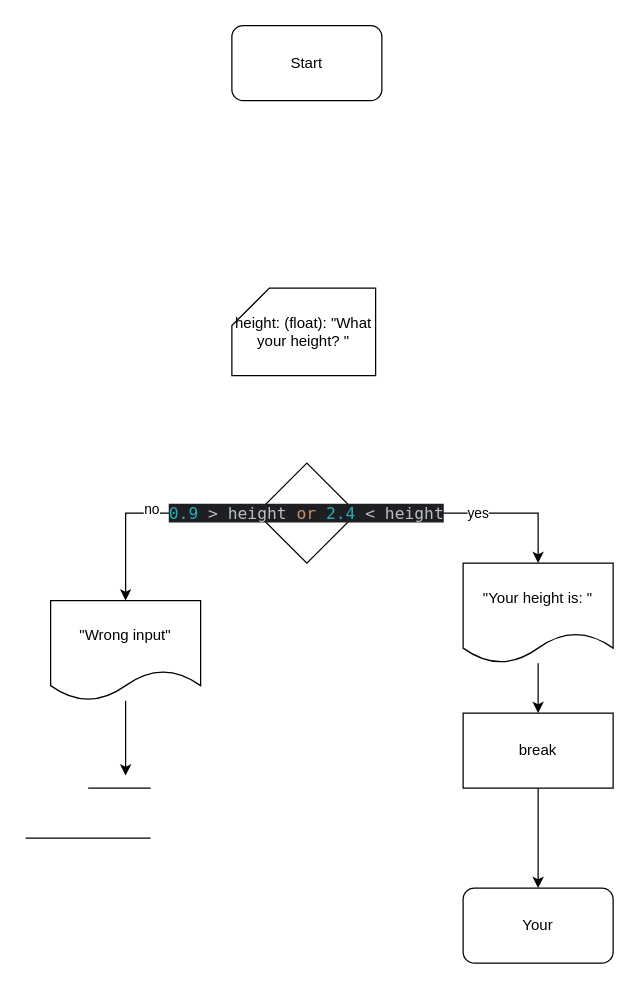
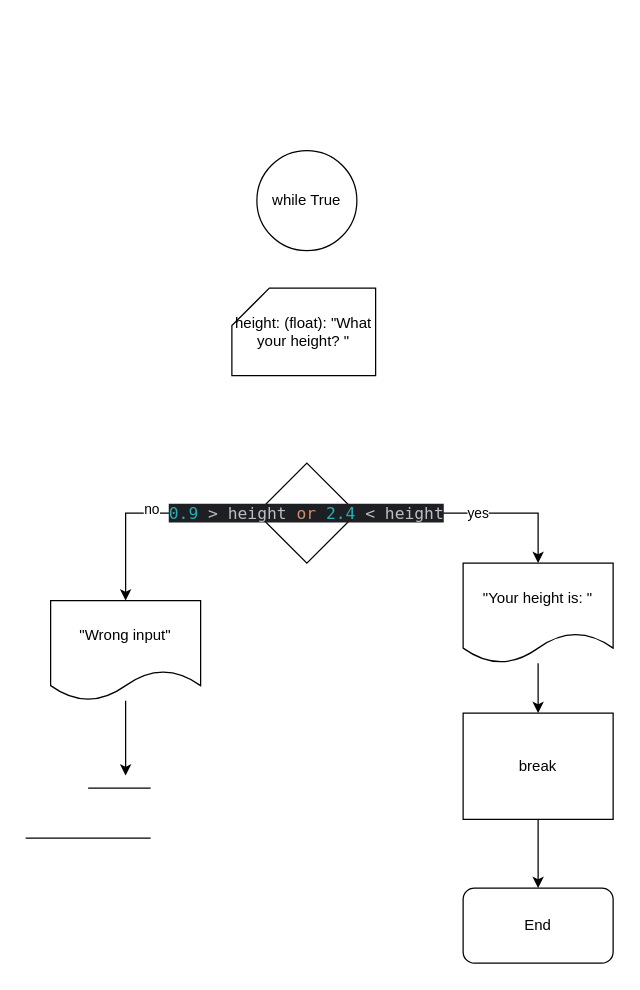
(307, 63) -> none
none -> (307, 201)
(538, 751) -> (538, 766)
(538, 926) -> (538, 926)
